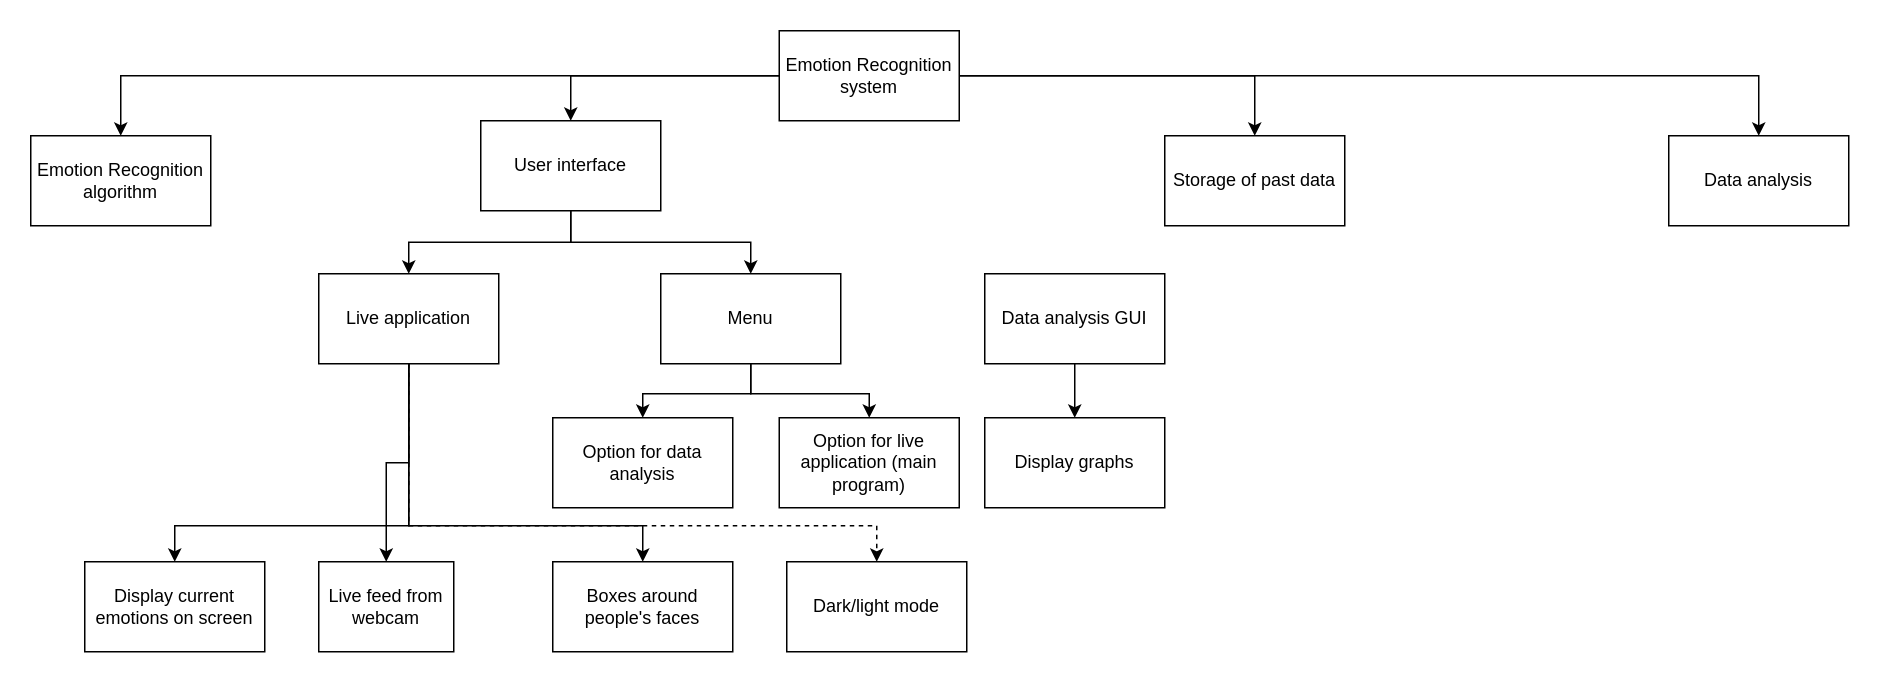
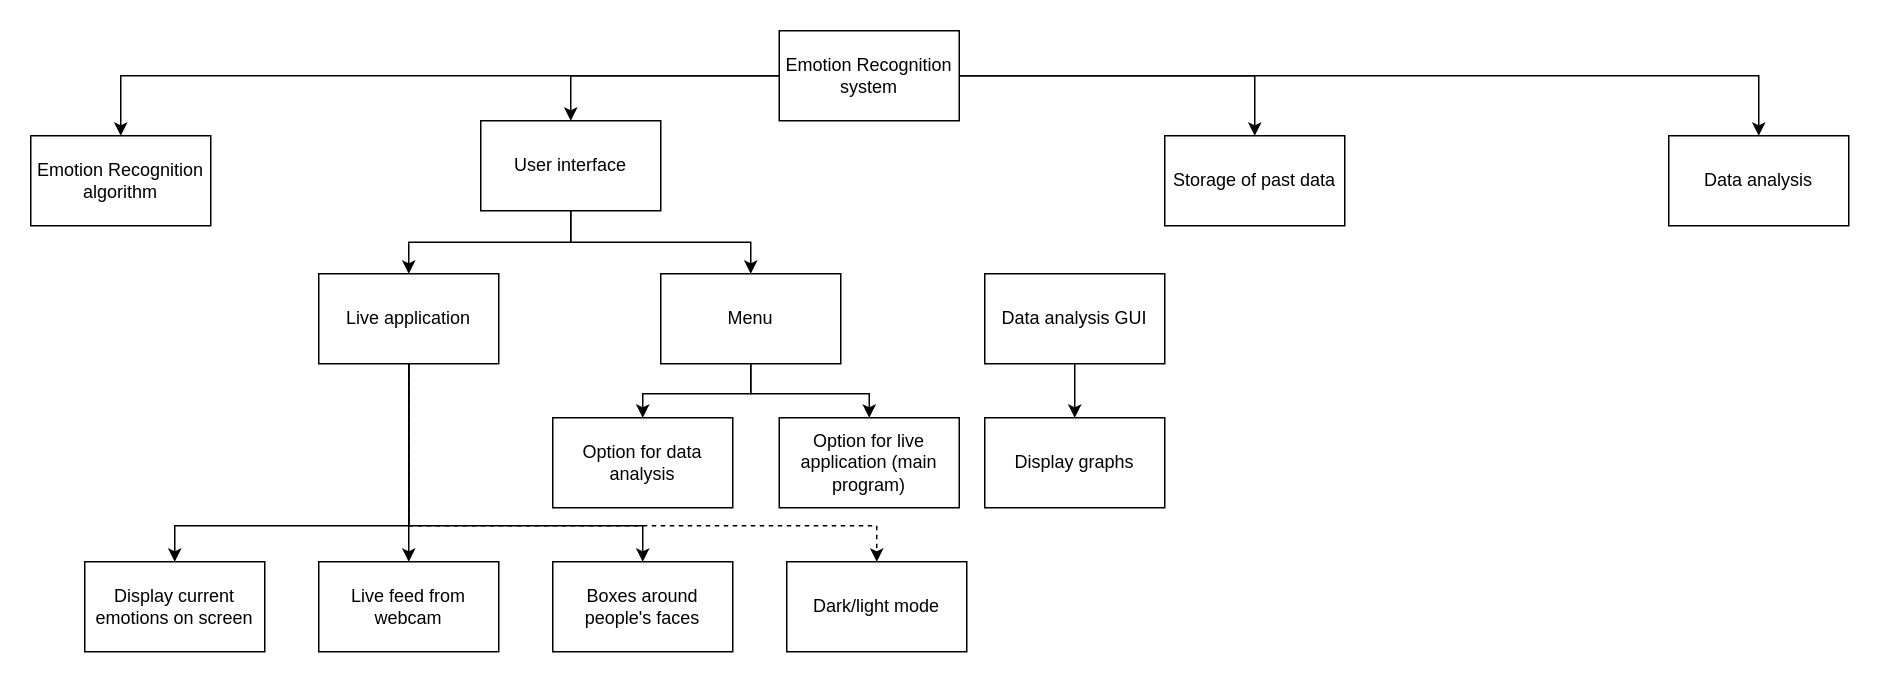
(386, 607) -> (409, 607)
